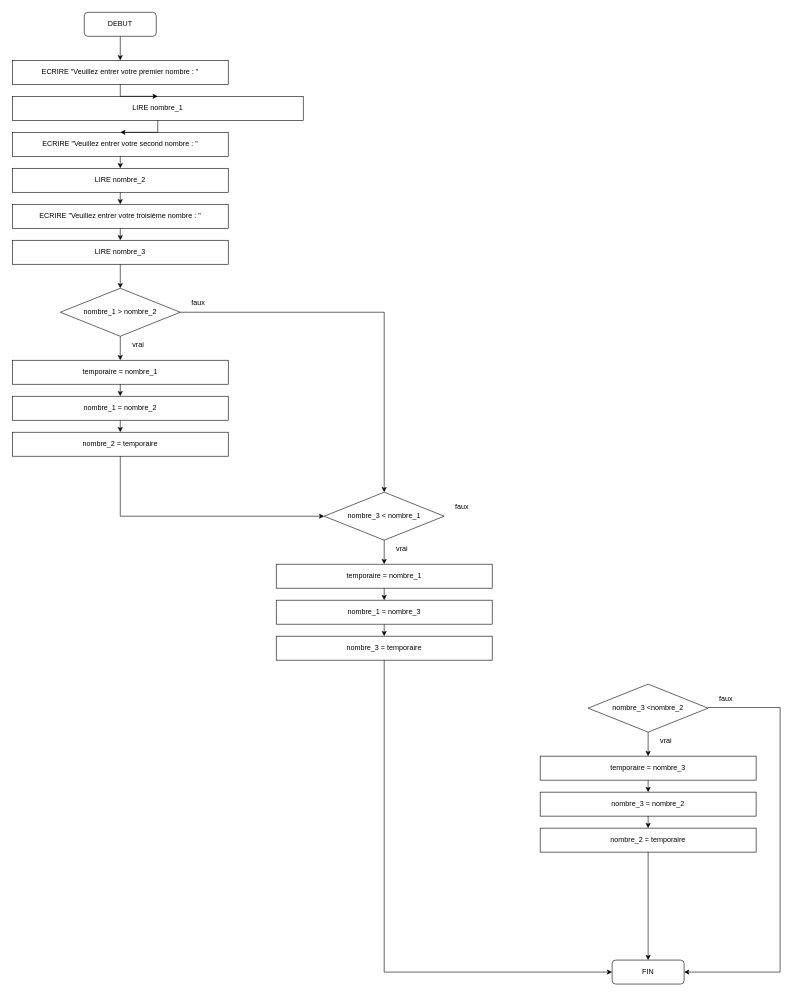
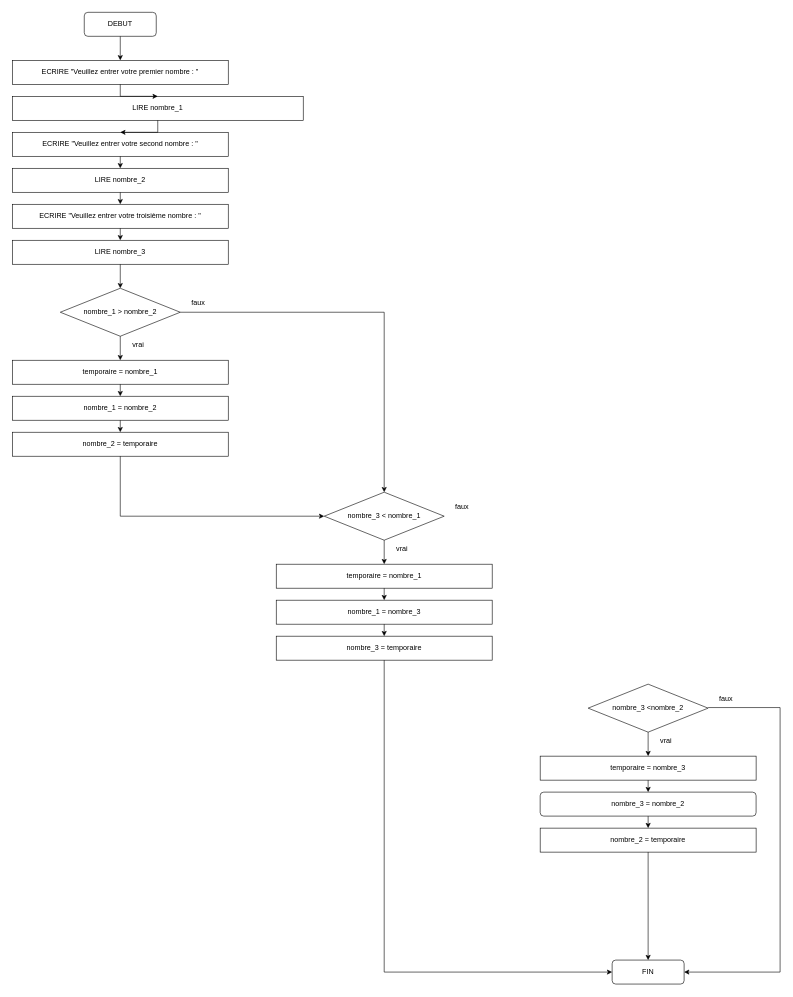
(648, 804) -> (648, 804)
